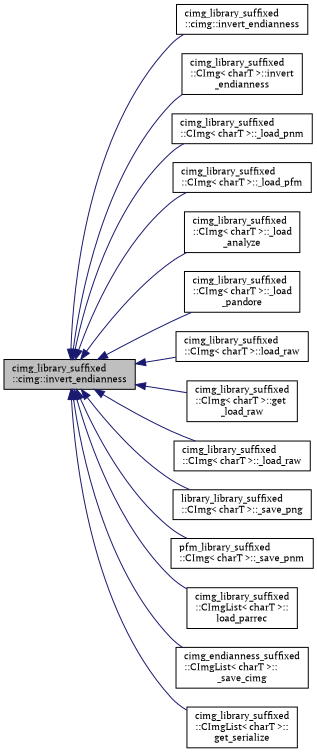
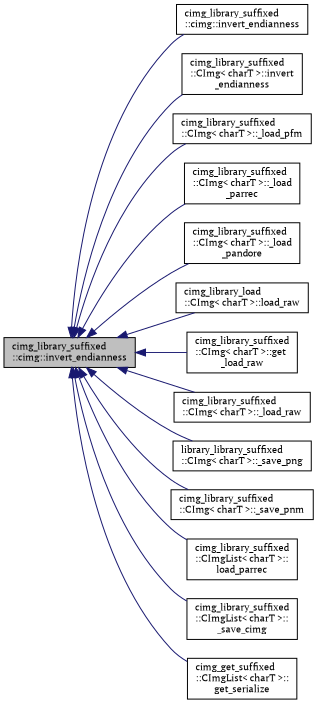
(242, 129) -> none
(242, 232) -> (242, 183)
(242, 347) -> (242, 298)
(242, 553) -> (242, 505)
(242, 668) -> (242, 619)
(242, 727) -> (242, 679)
